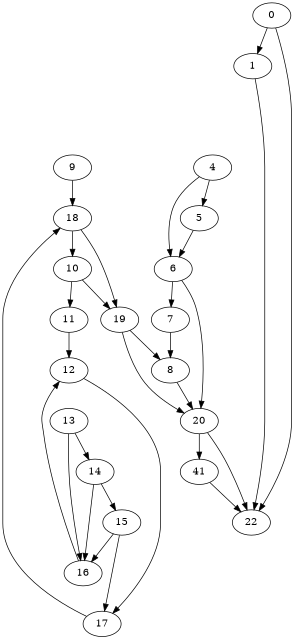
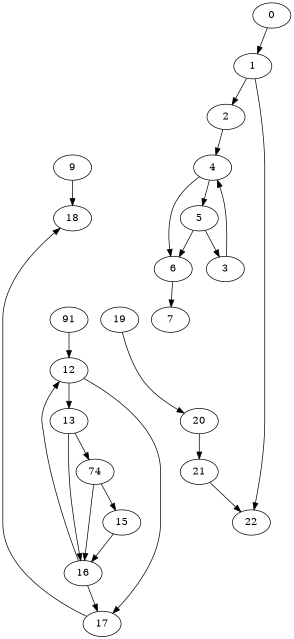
none -> (226, 117)
(101, 263) -> none
(292, 268) -> none
(73, 269) -> none
none -> (225, 269)
(69, 320) -> (69, 320)
(202, 339) -> none
(170, 370) -> none
none -> (69, 392)
(229, 467) -> none
(95, 472) -> (95, 472)
(199, 472) -> (199, 472)
(113, 570) -> (91, 595)
